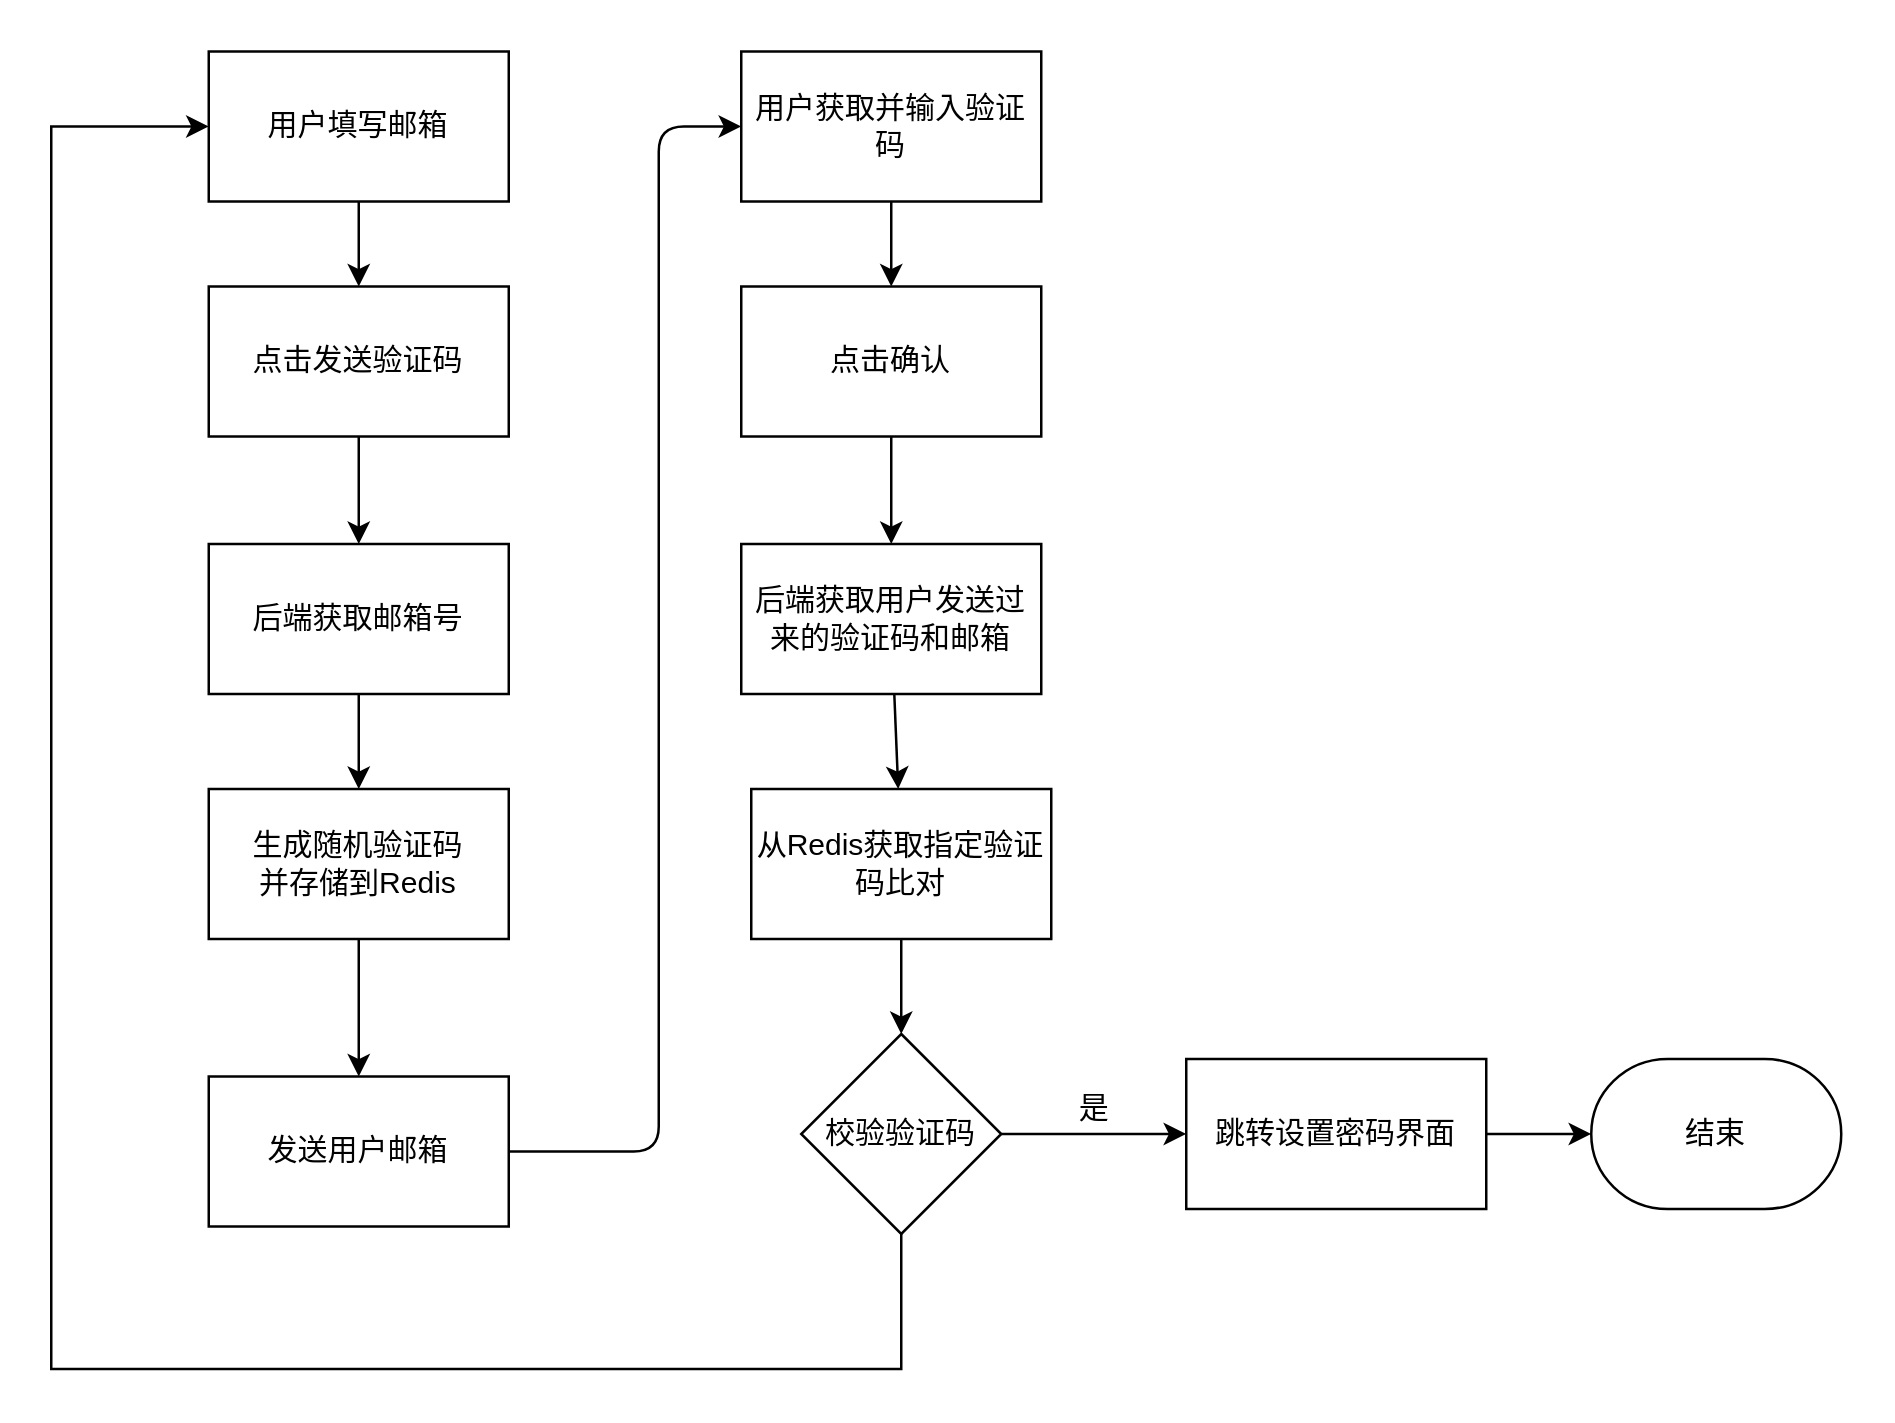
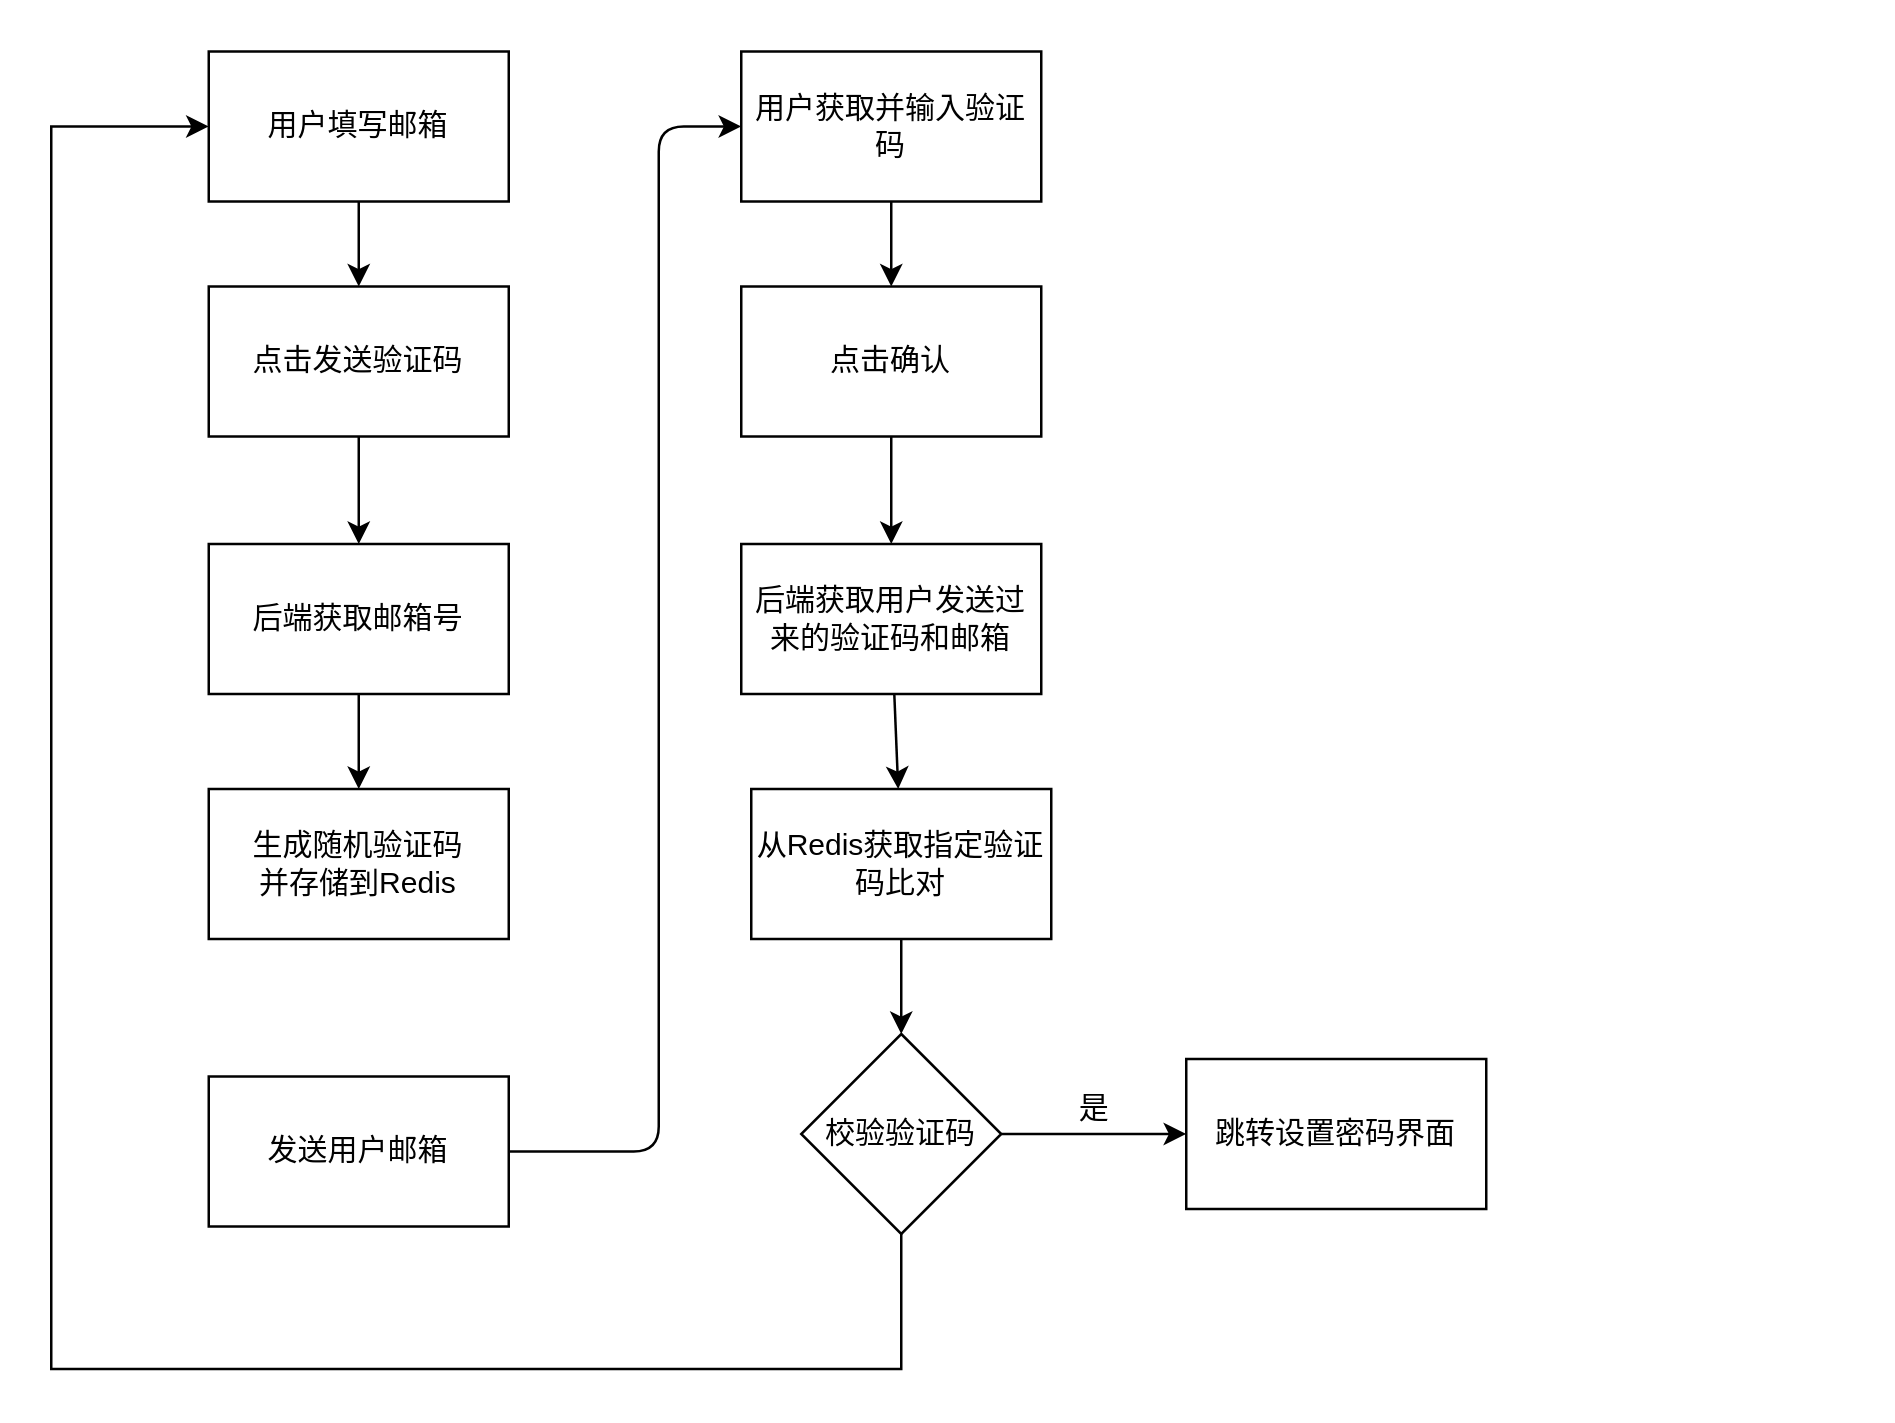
(359, 999) -> none
(1530, 1134) -> none
(1716, 1134) -> none
